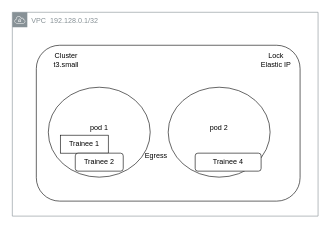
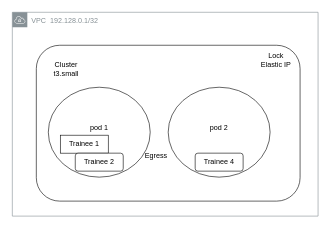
(66, 60) -> (66, 69)
(228, 162) -> (219, 162)
